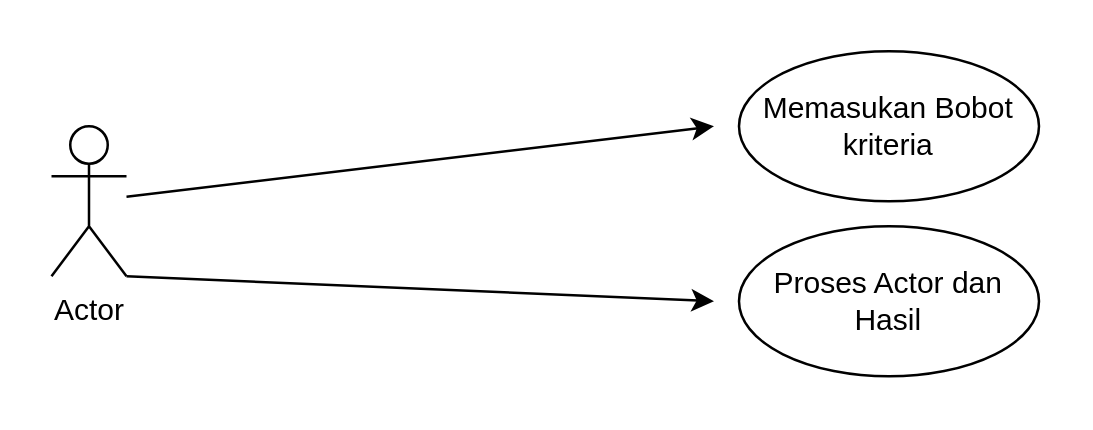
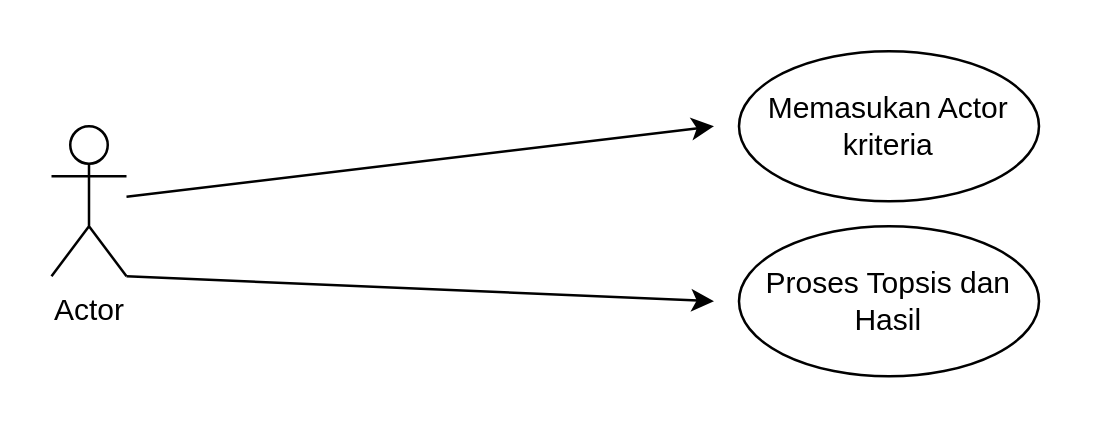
(889, 126) -> (889, 126)
(889, 301) -> (889, 301)
